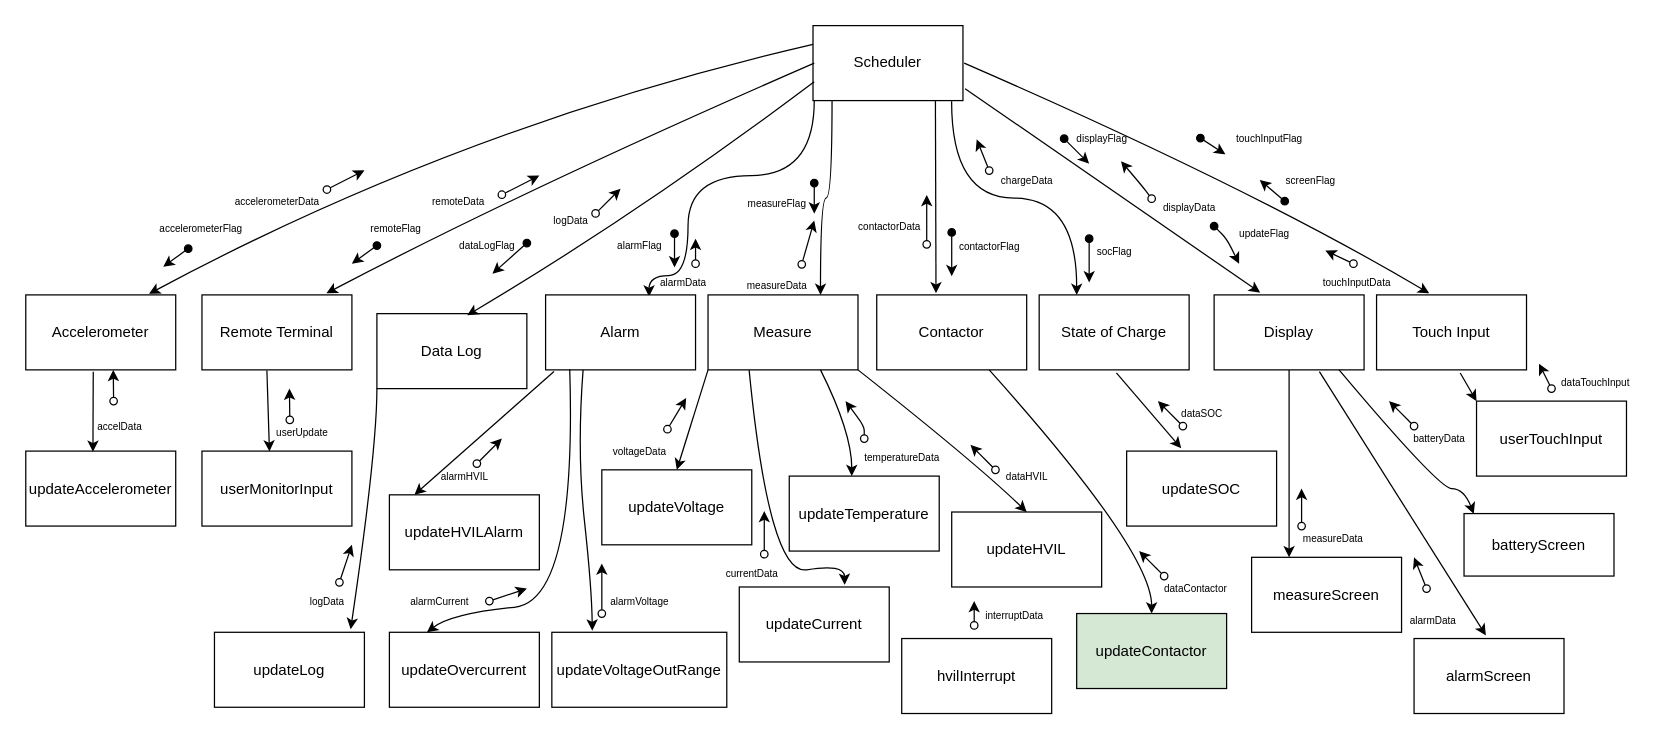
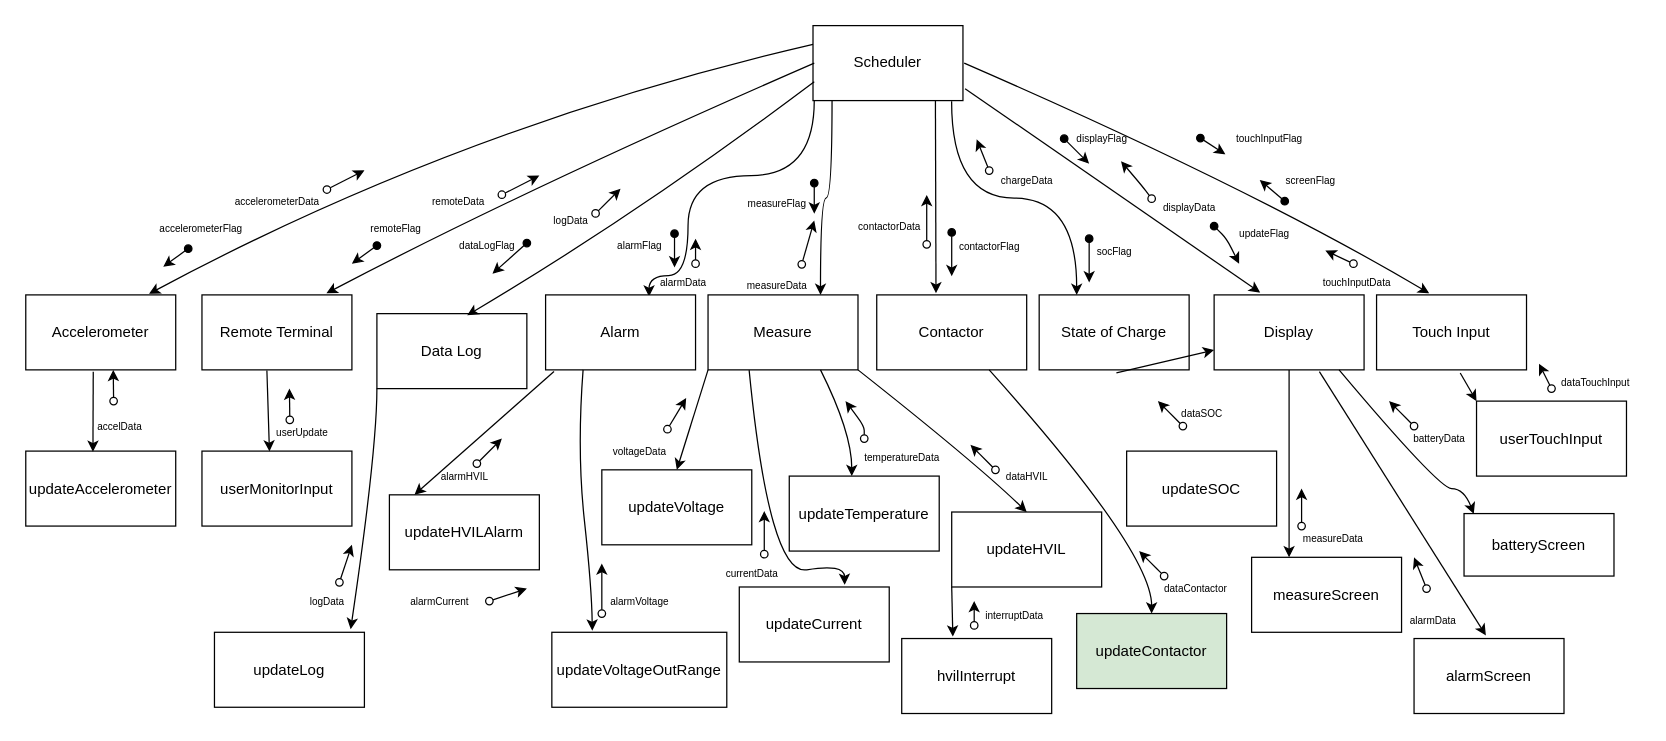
(1146, 407) -> (1162, 362)
(561, 537) -> none
none -> (952, 608)
(464, 670) -> none
